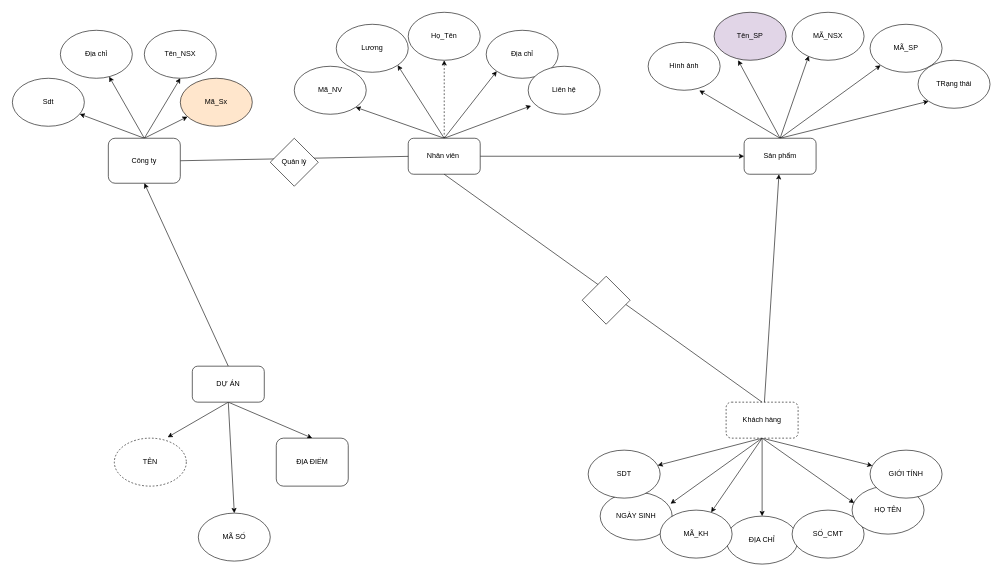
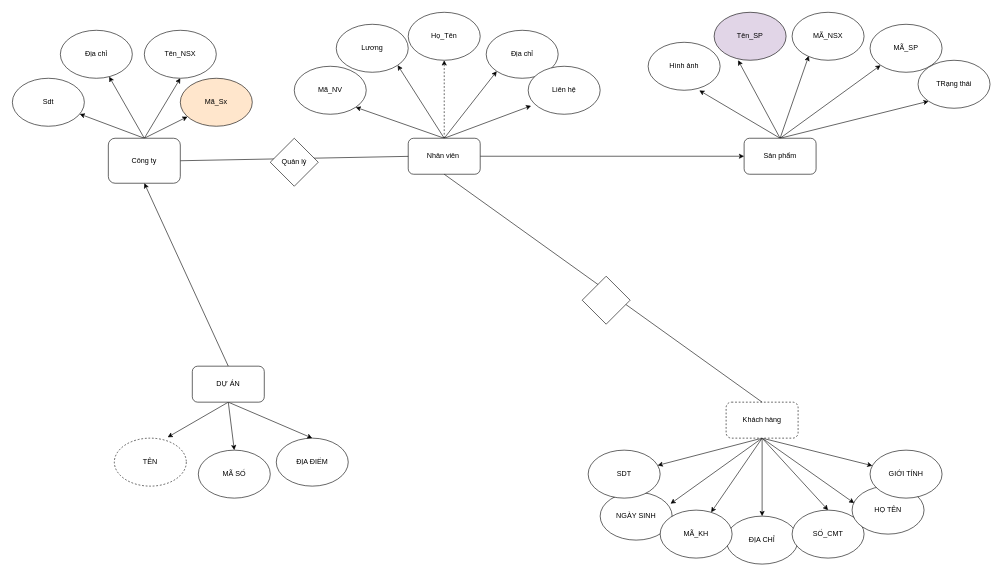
(775, 244) -> (797, 476)
(312, 462) -> (312, 462)
(234, 537) -> (234, 474)
